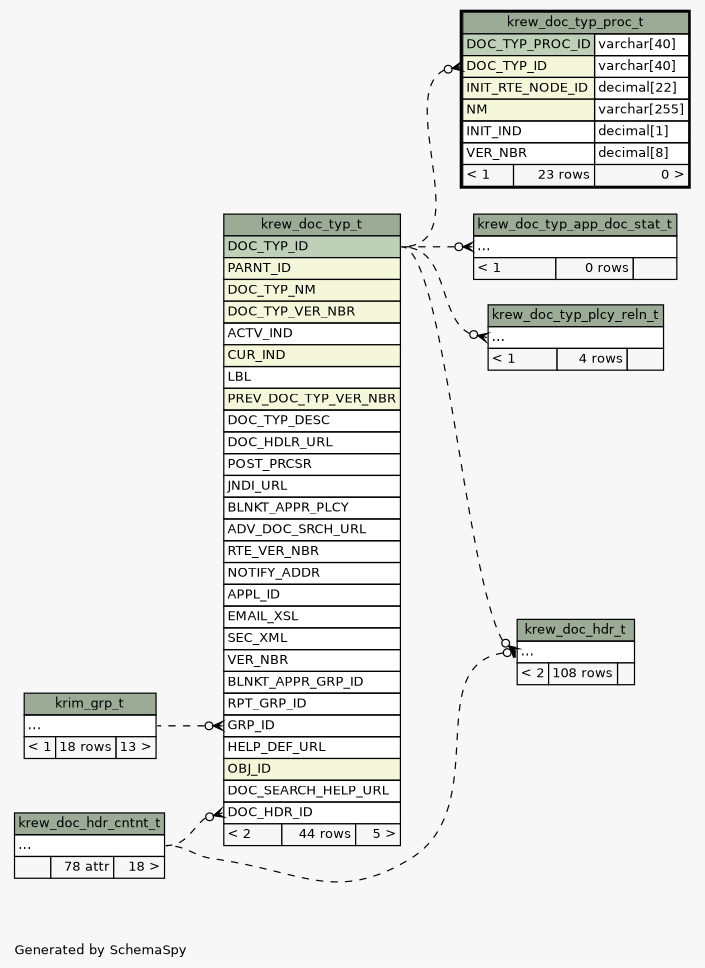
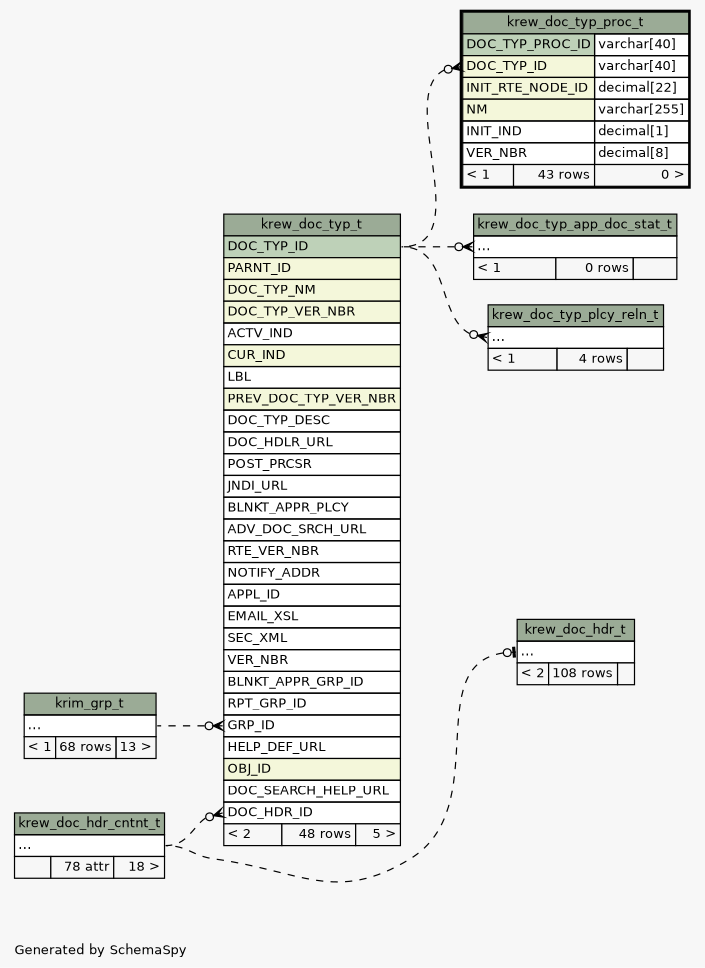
(564, 175) -> (564, 175)
(457, 441) -> none
(86, 747) -> (86, 747)
(325, 834) -> (325, 834)
